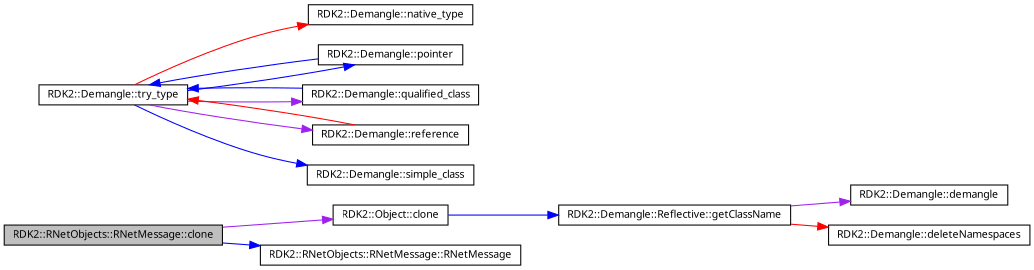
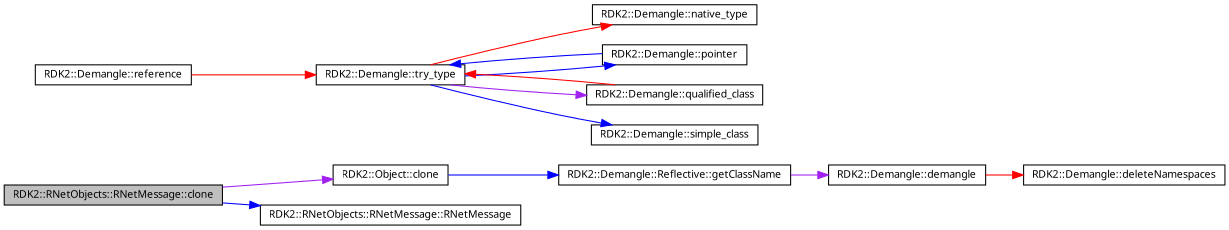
(258, 88) -> (546, 79)
(226, 118) -> none
(804, 225) -> (999, 175)
